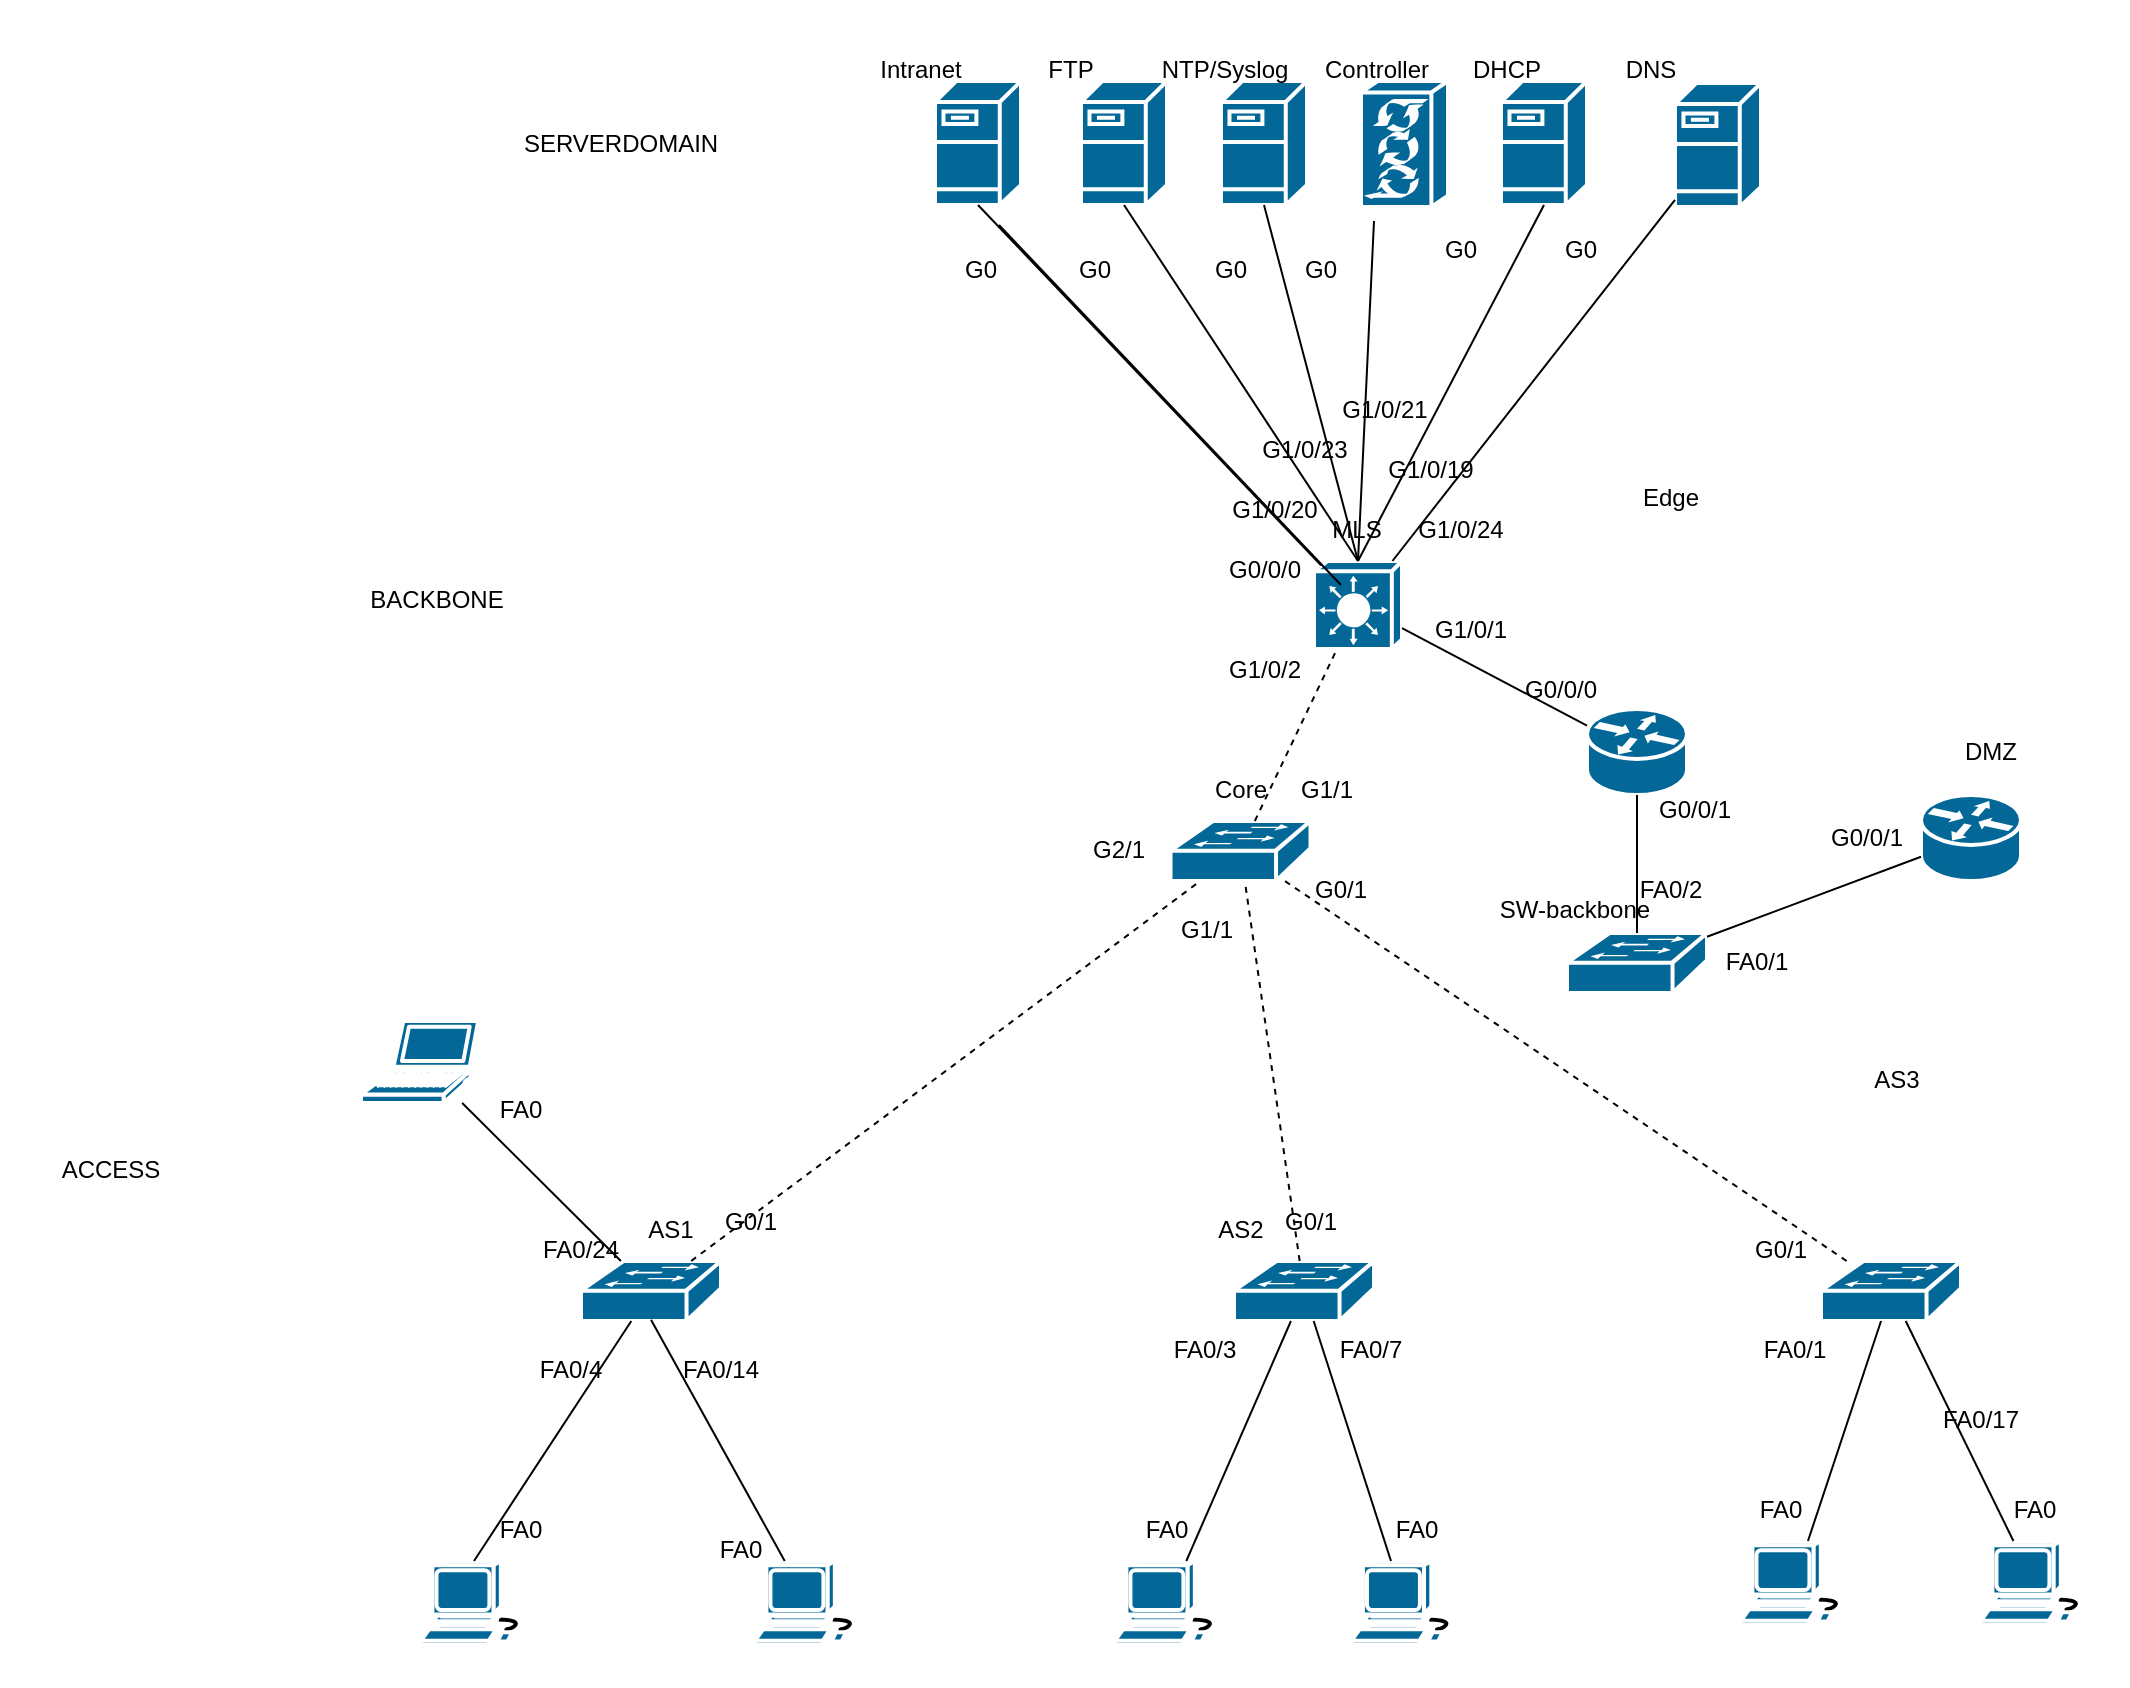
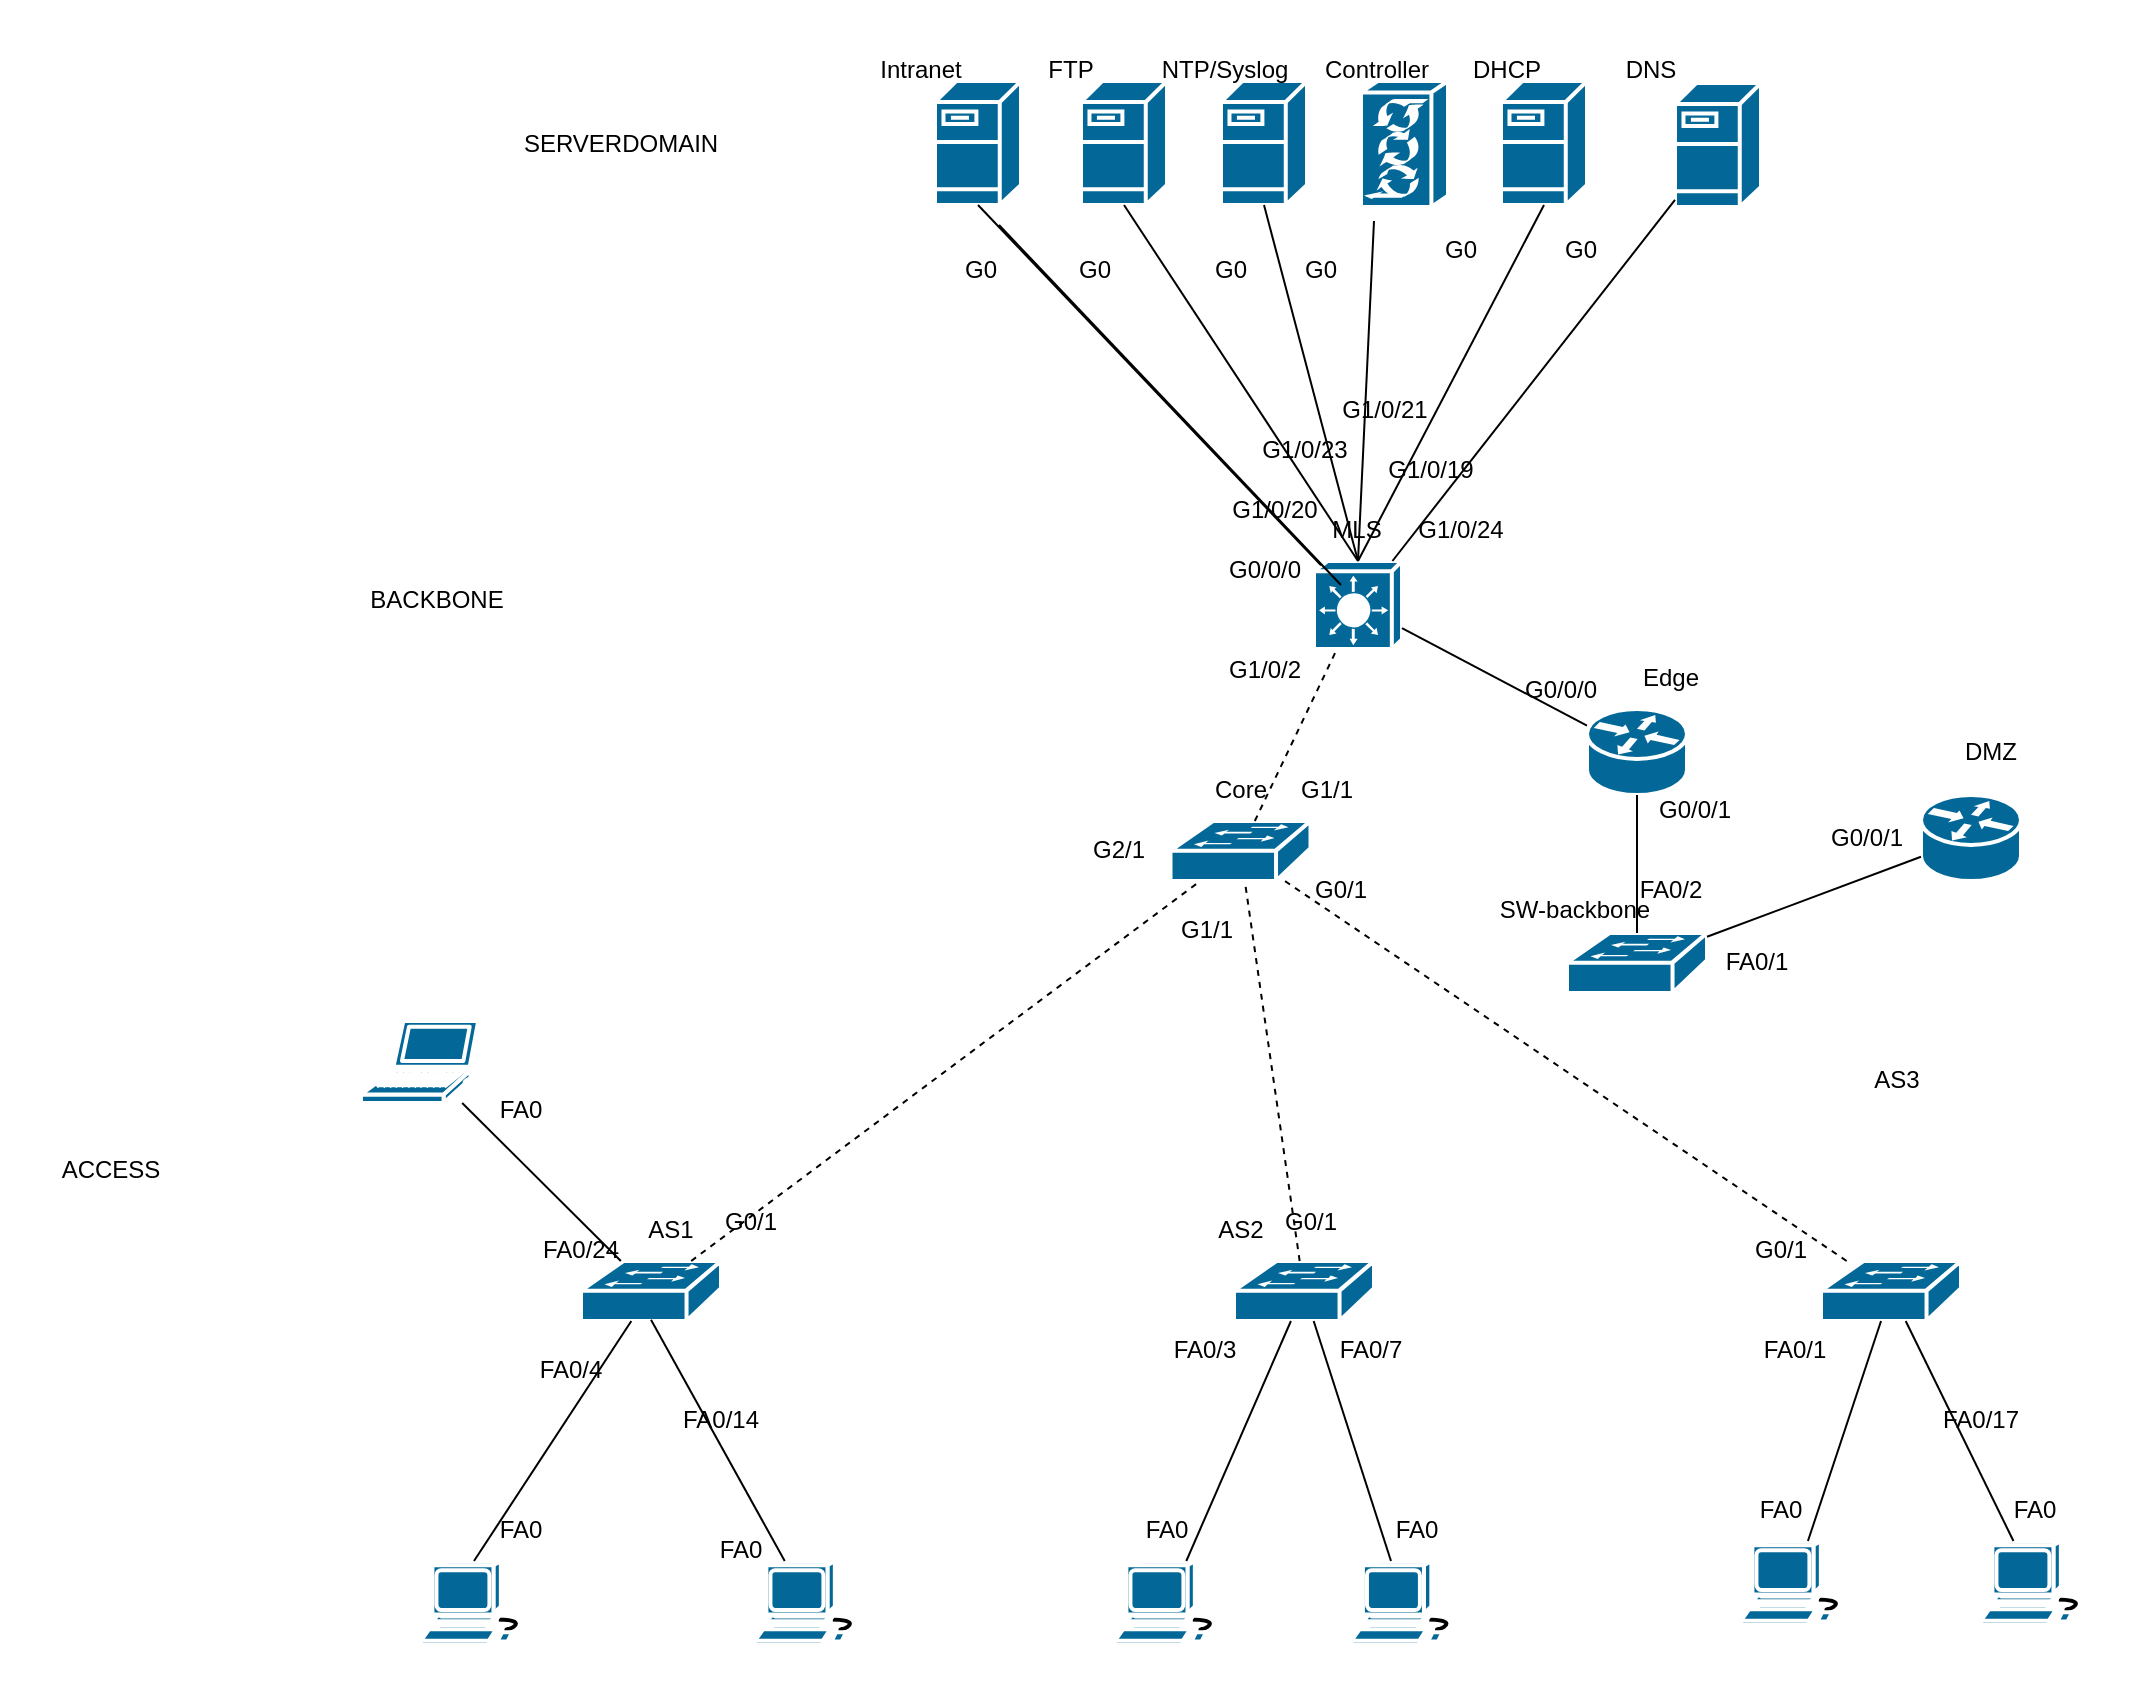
(1671, 499) -> (1671, 679)
(1471, 631) -> none
(721, 1371) -> (721, 1421)
